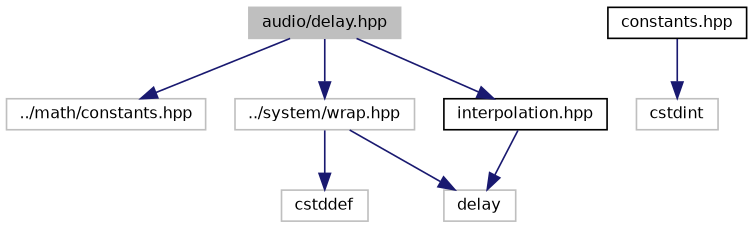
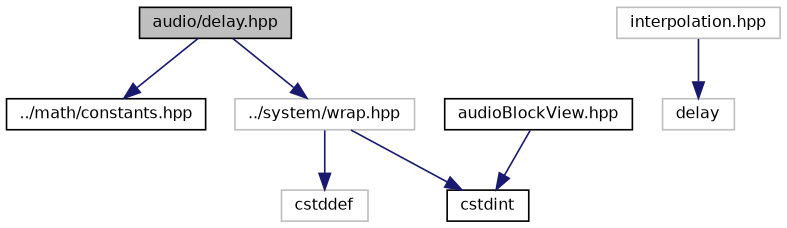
(325, 23) -> (215, 23)
(677, 23) -> (539, 114)
(418, 65) -> none
(106, 114) -> (106, 114)
(525, 114) -> (698, 23)
(677, 114) -> (488, 206)
(395, 156) -> (399, 156)
